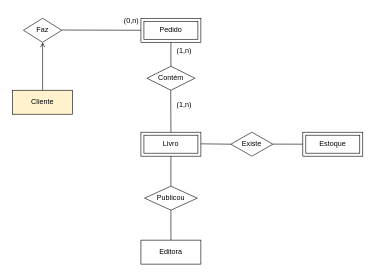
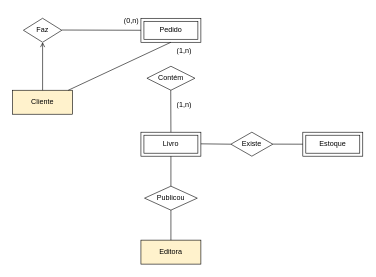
(171, 54) -> (120, 66)
(171, 252) -> (171, 252)
